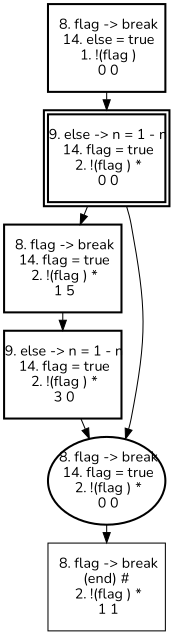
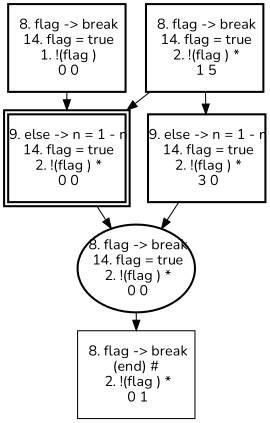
(107, 48) -> (67, 48)
(86, 211) -> (143, 98)
(107, 587) -> (136, 375)
